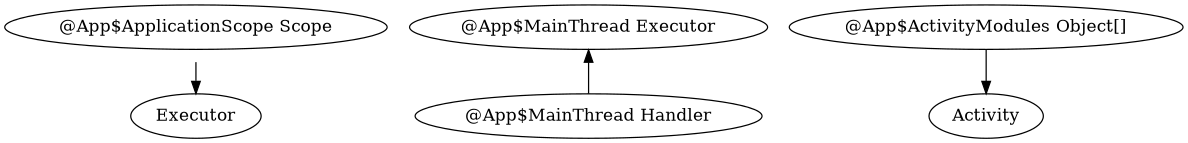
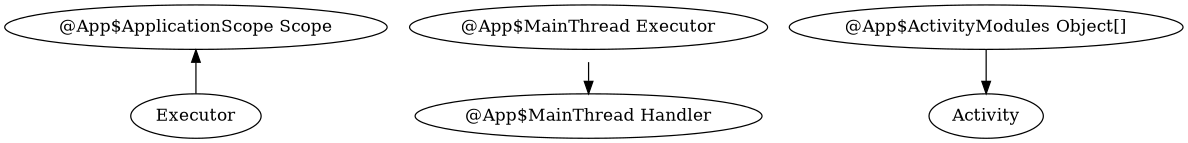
(196, 72) -> (196, 78)
(589, 78) -> (589, 72)
